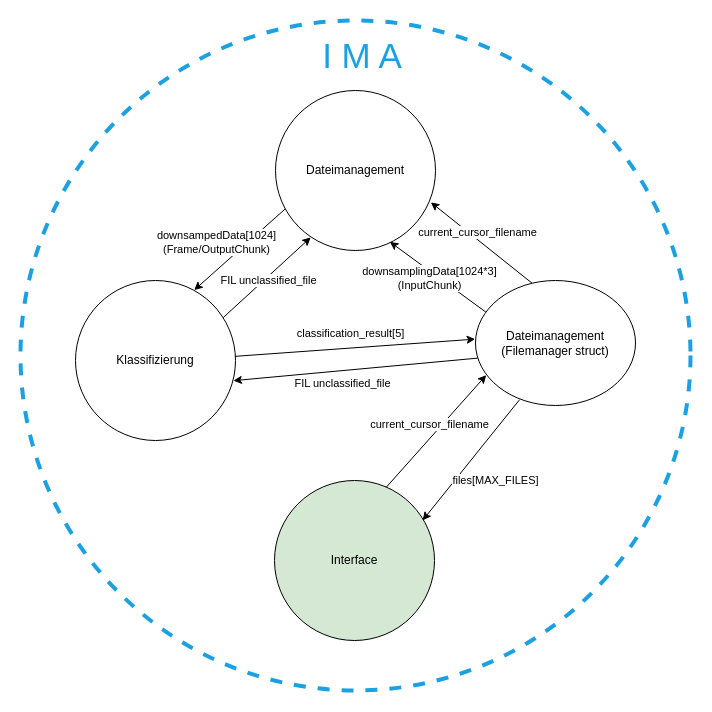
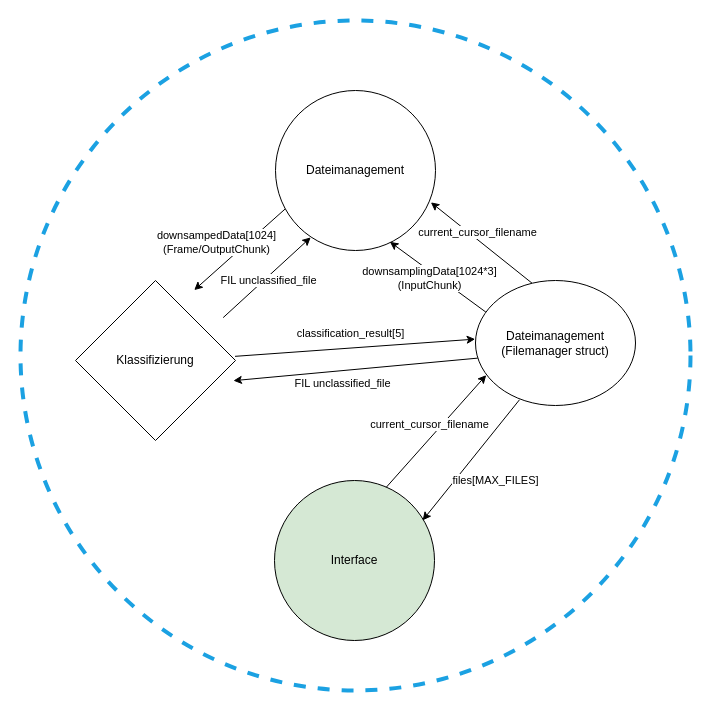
(363, 56) -> none
(156, 361) -> (156, 361)
